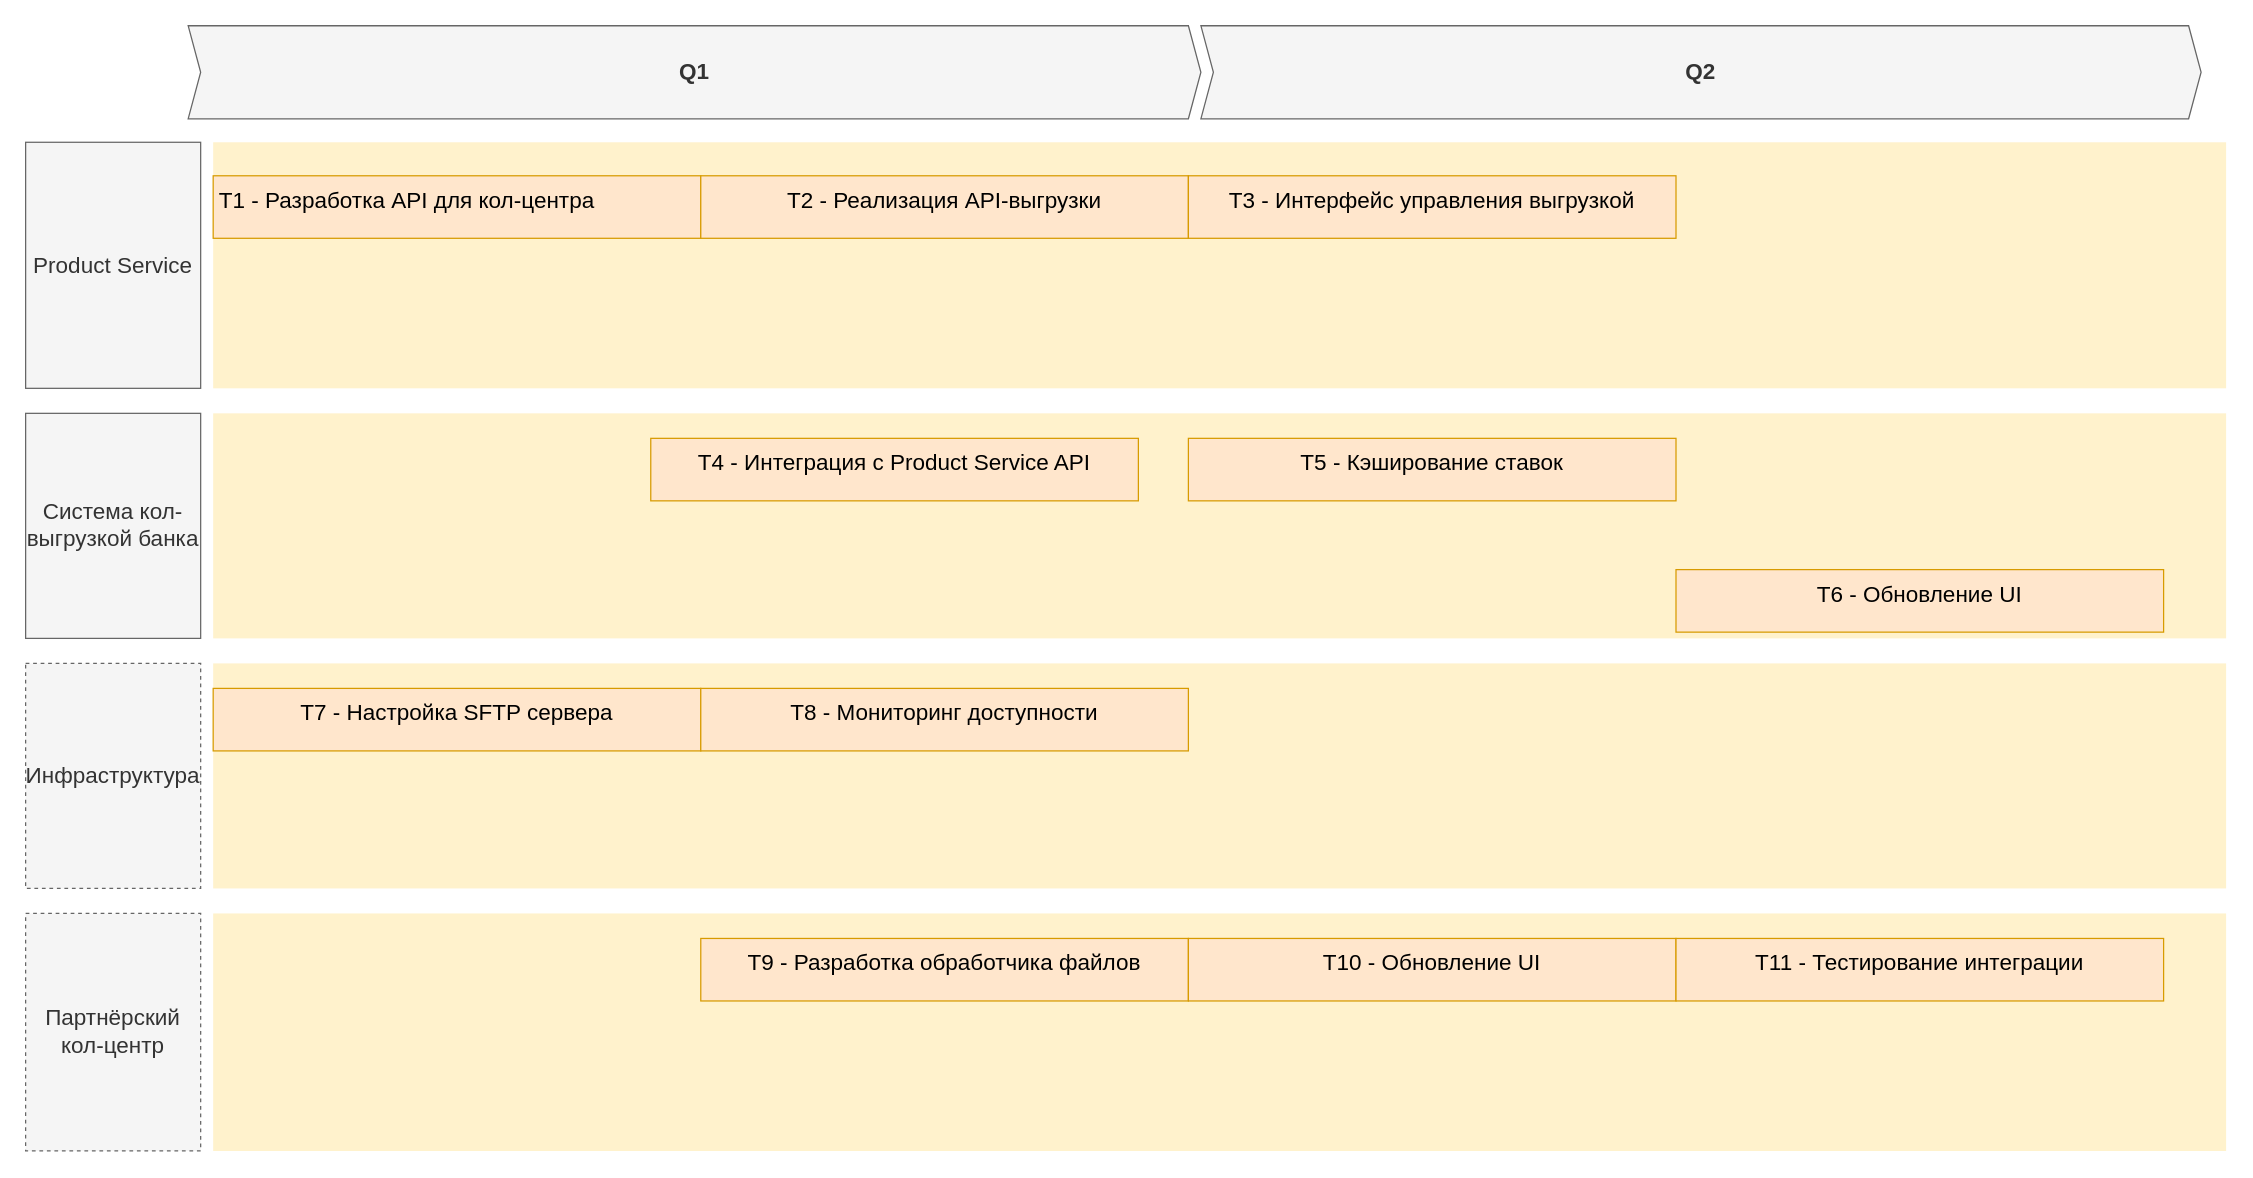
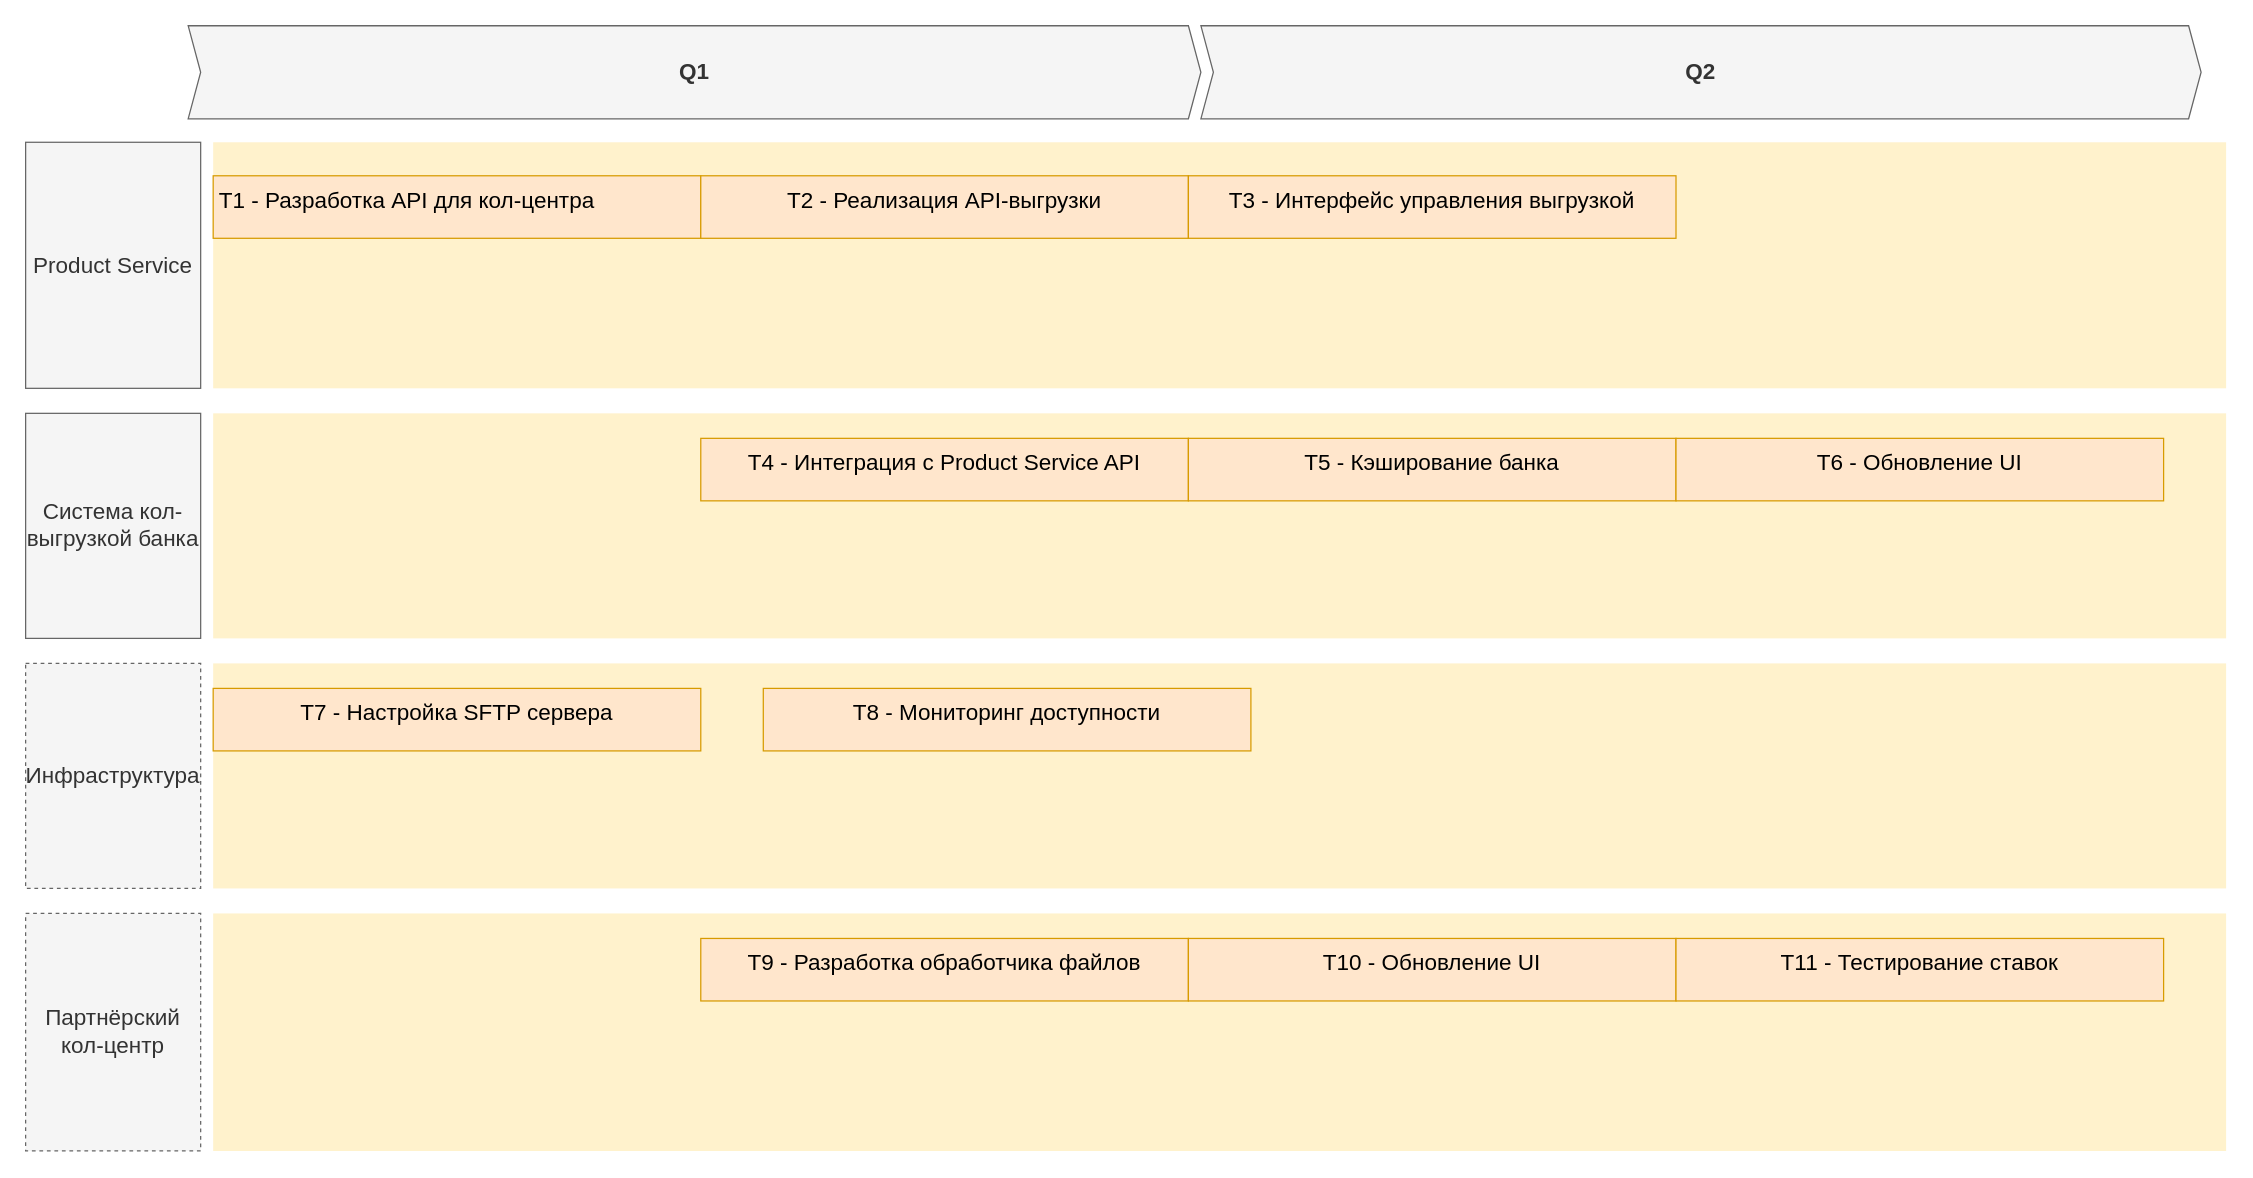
(1432, 464) -> (1432, 464)
(894, 469) -> (944, 469)
(1919, 601) -> (1919, 469)
(944, 719) -> (1007, 719)
(1919, 964) -> (1919, 964)
